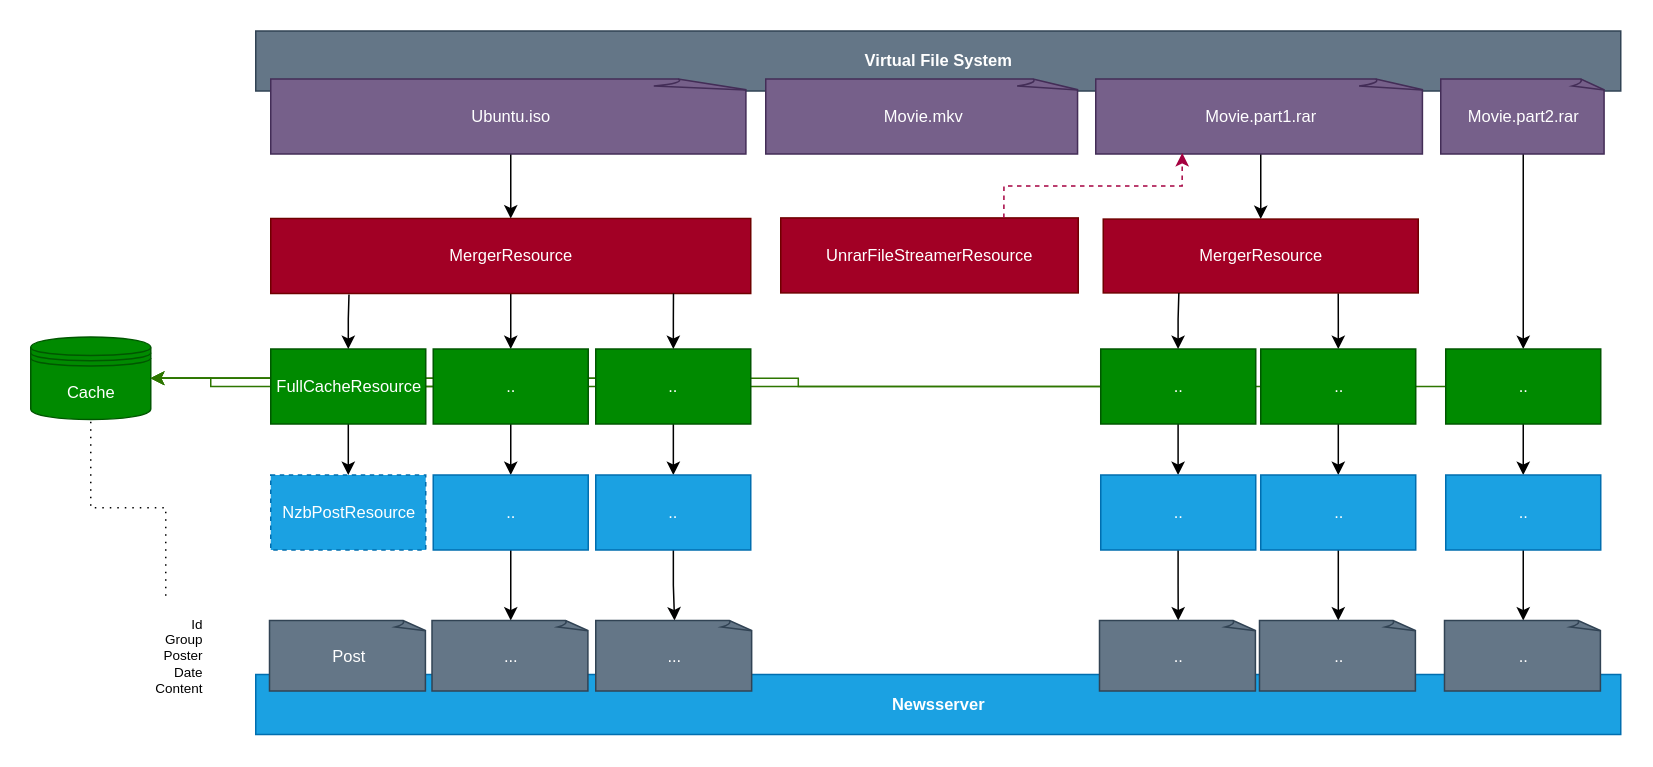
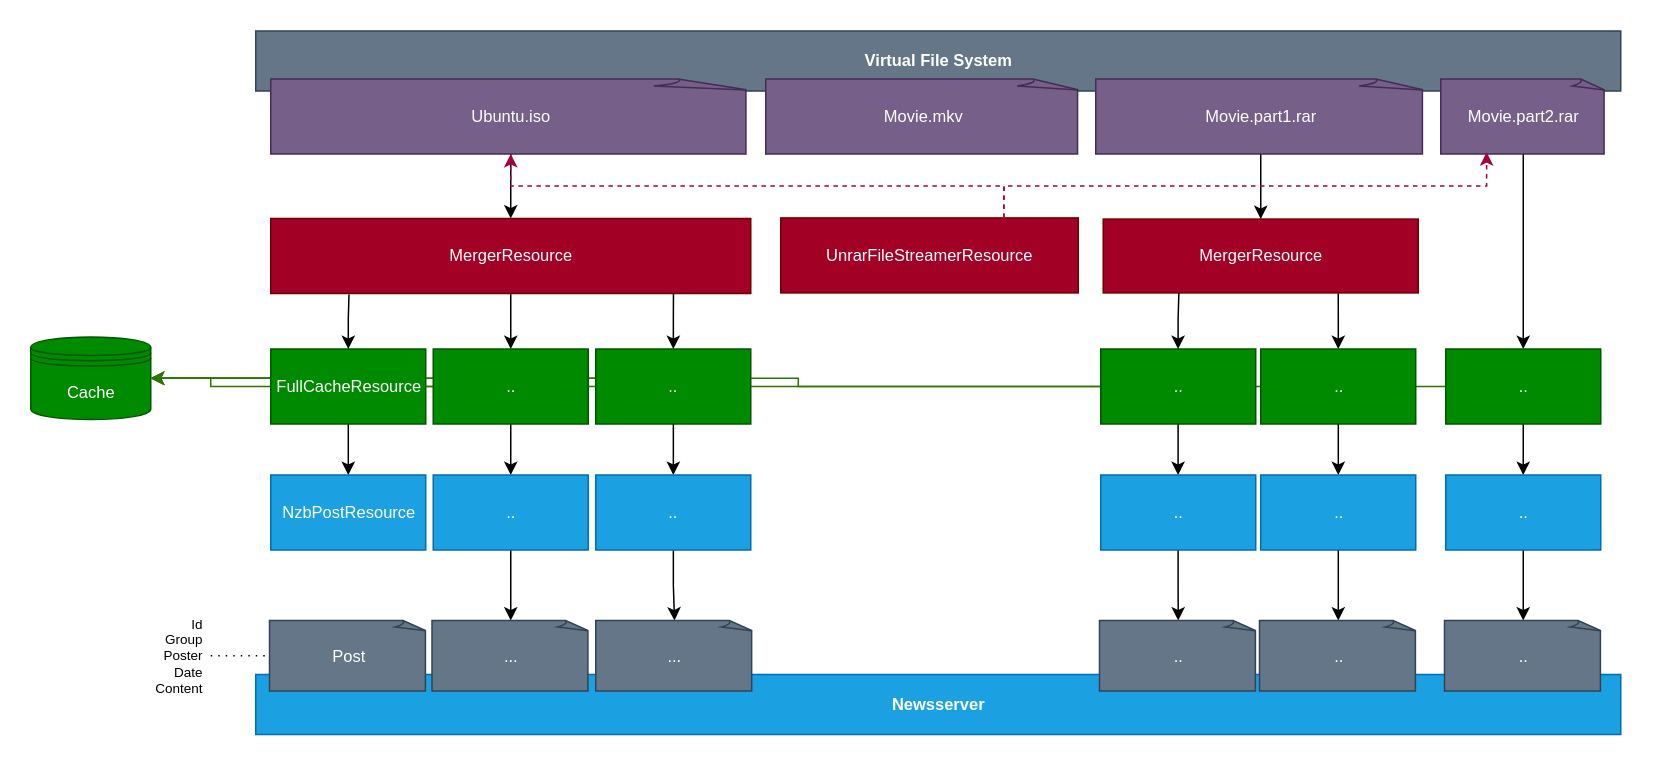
(1182, 171) -> (757, 186)
none -> (1348, 186)
(130, 507) -> (239, 656)
(348, 512) -> (348, 512)
